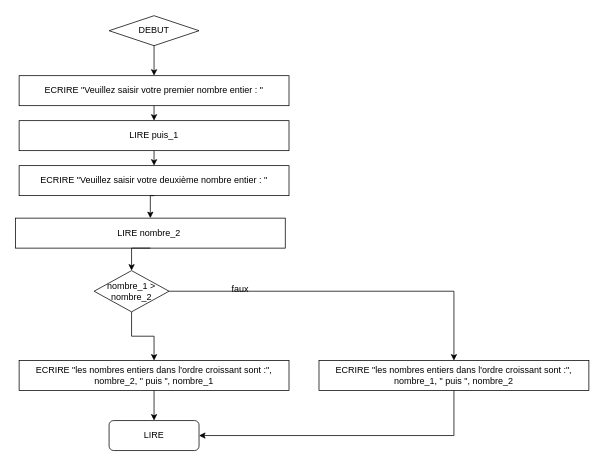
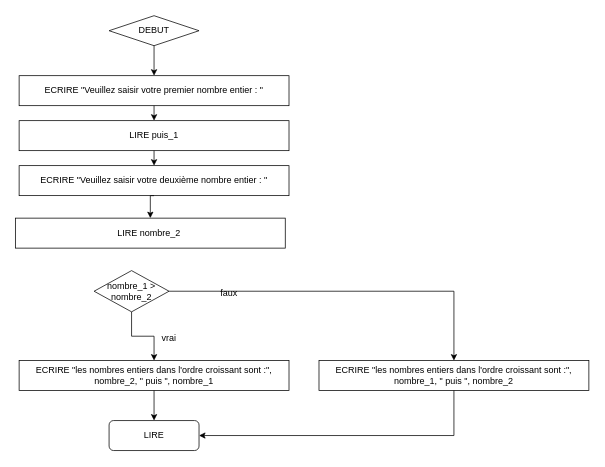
(132, 256) -> none
(240, 289) -> (229, 293)
none -> (169, 338)
